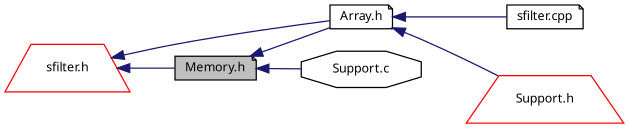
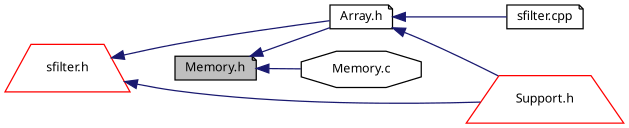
(152, 68) -> (308, 101)
(361, 69) -> (361, 69)
